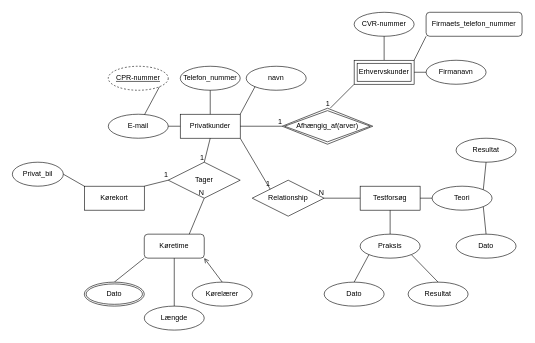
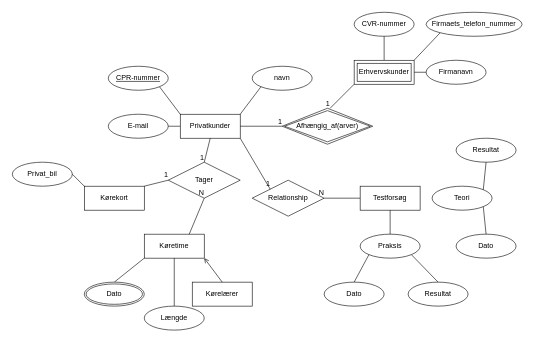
(474, 24) -> (474, 24)
(138, 78) -> (138, 78)
(210, 78) -> none
(276, 78) -> (282, 78)
(152, 100) -> (170, 101)
(210, 102) -> none
(38, 174) -> (42, 174)
(426, 198) -> none
(174, 246) -> (174, 246)
(222, 294) -> (222, 294)
